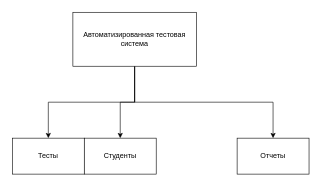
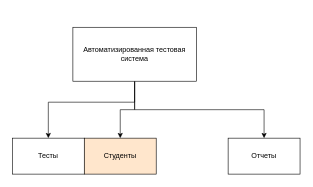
(135, 39) -> (135, 54)
(120, 156) -> (120, 156)
(273, 156) -> (264, 156)
